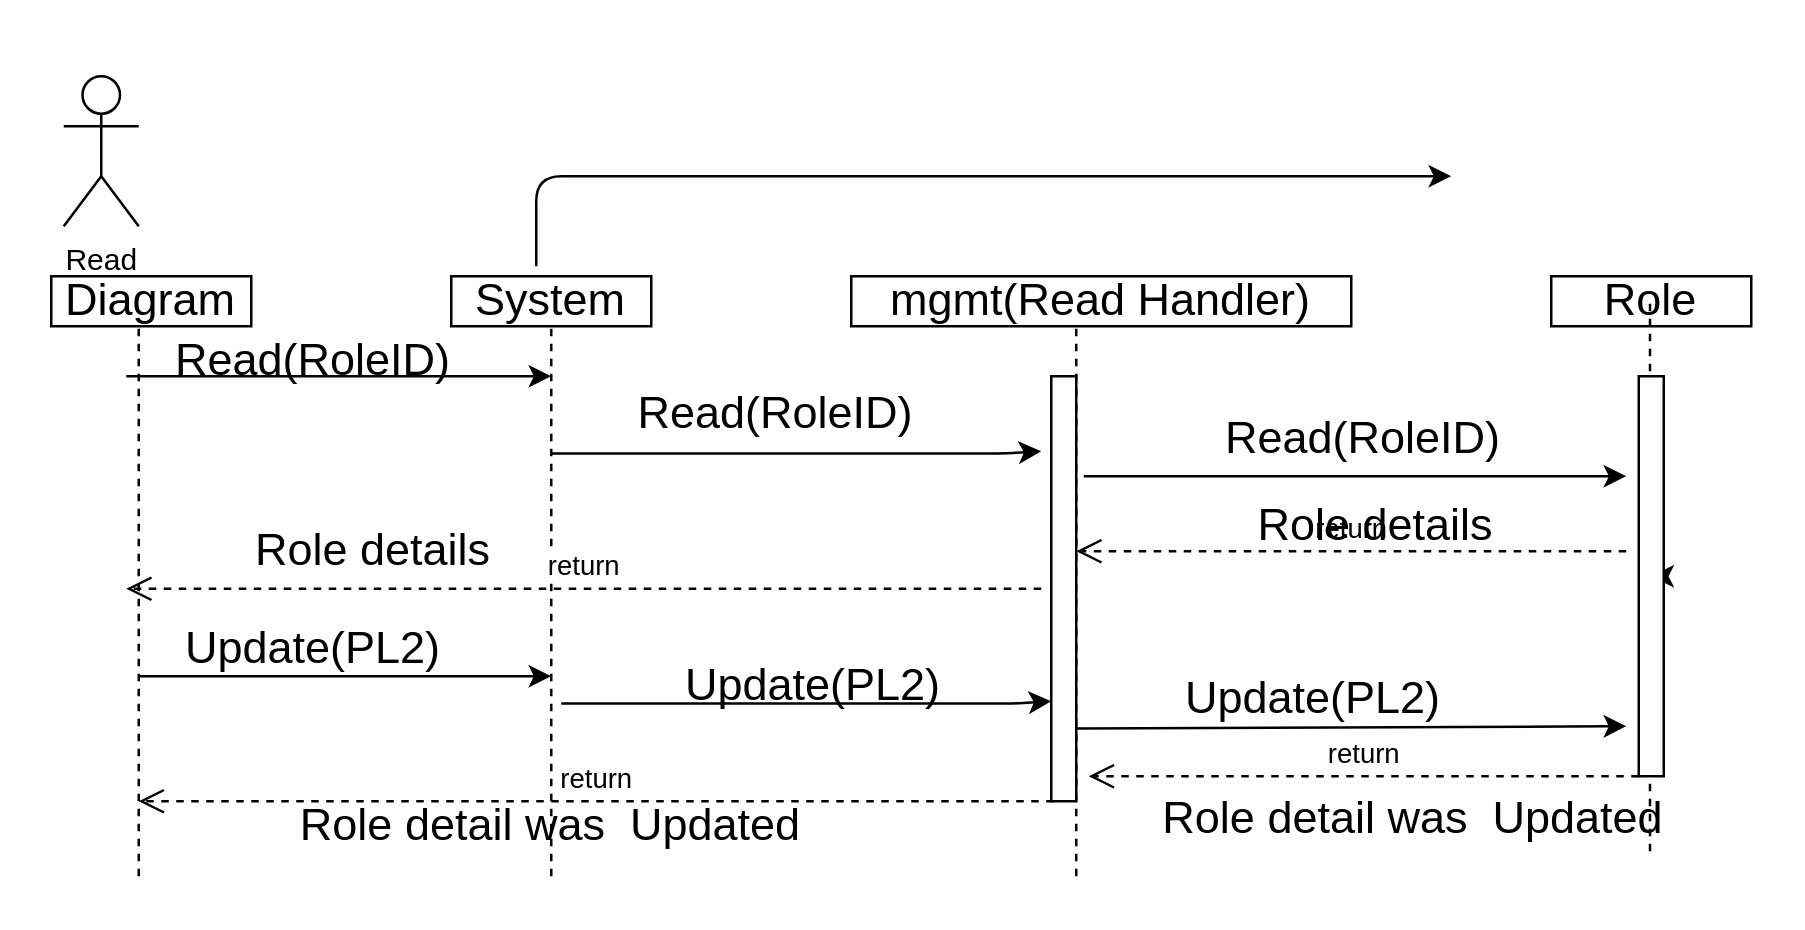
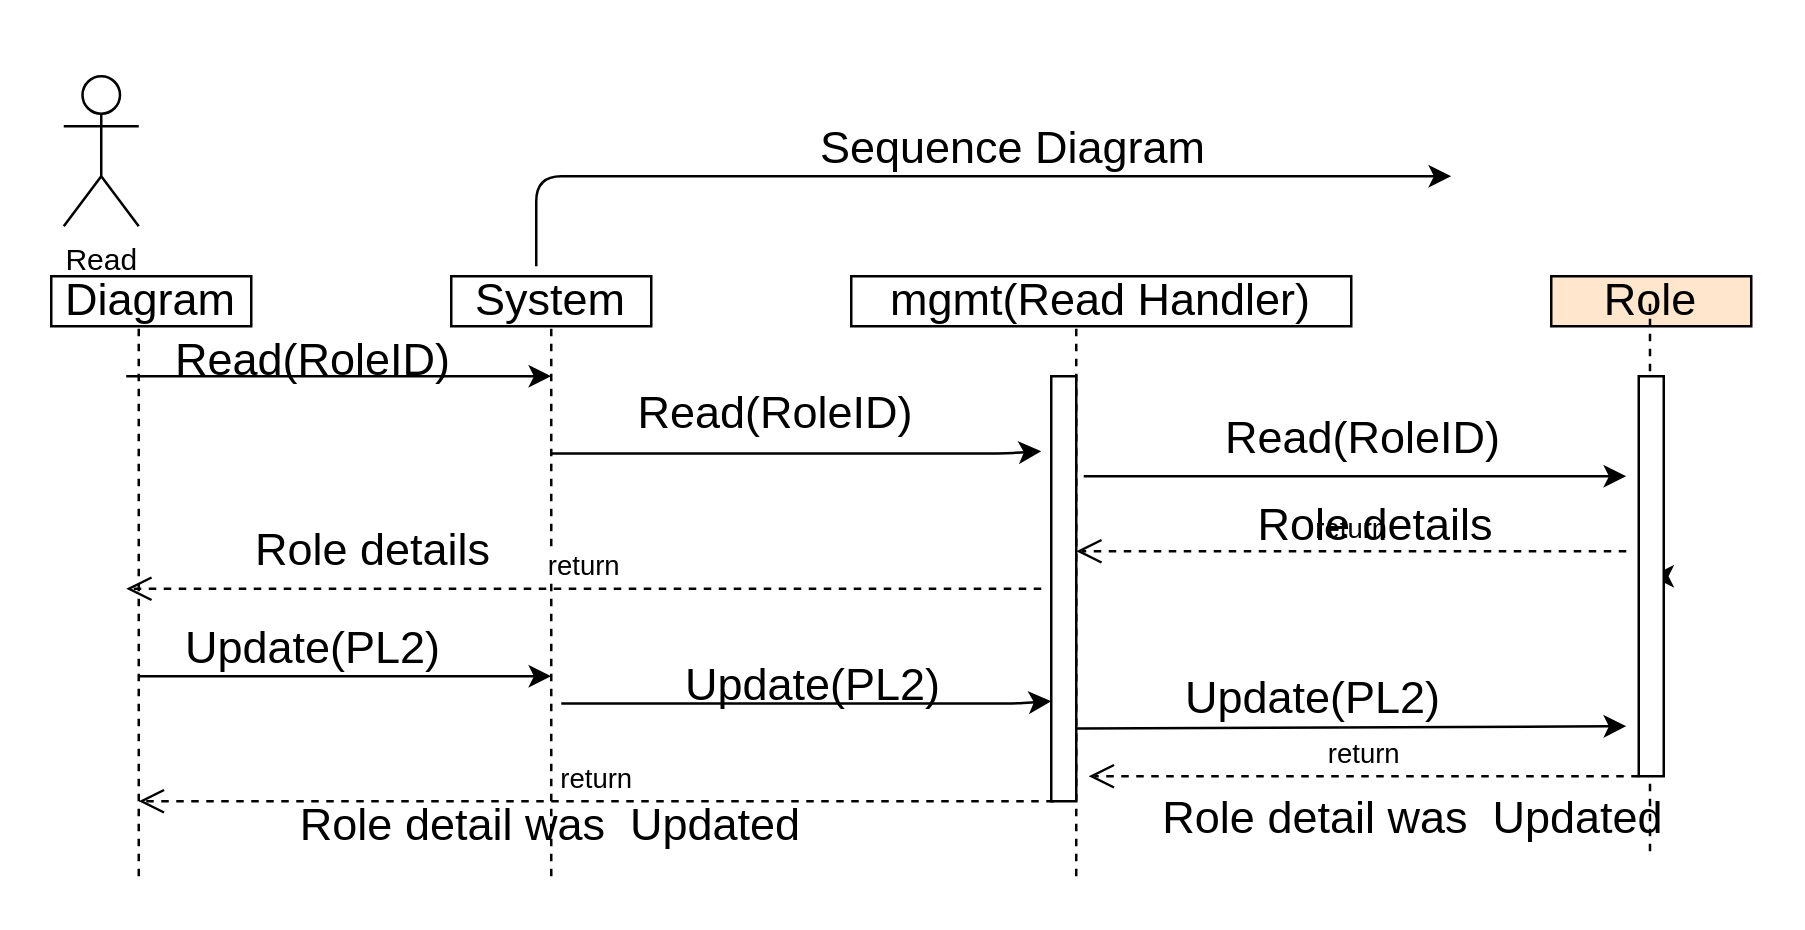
none -> (1014, 114)
(1651, 301) -> (1651, 301)
